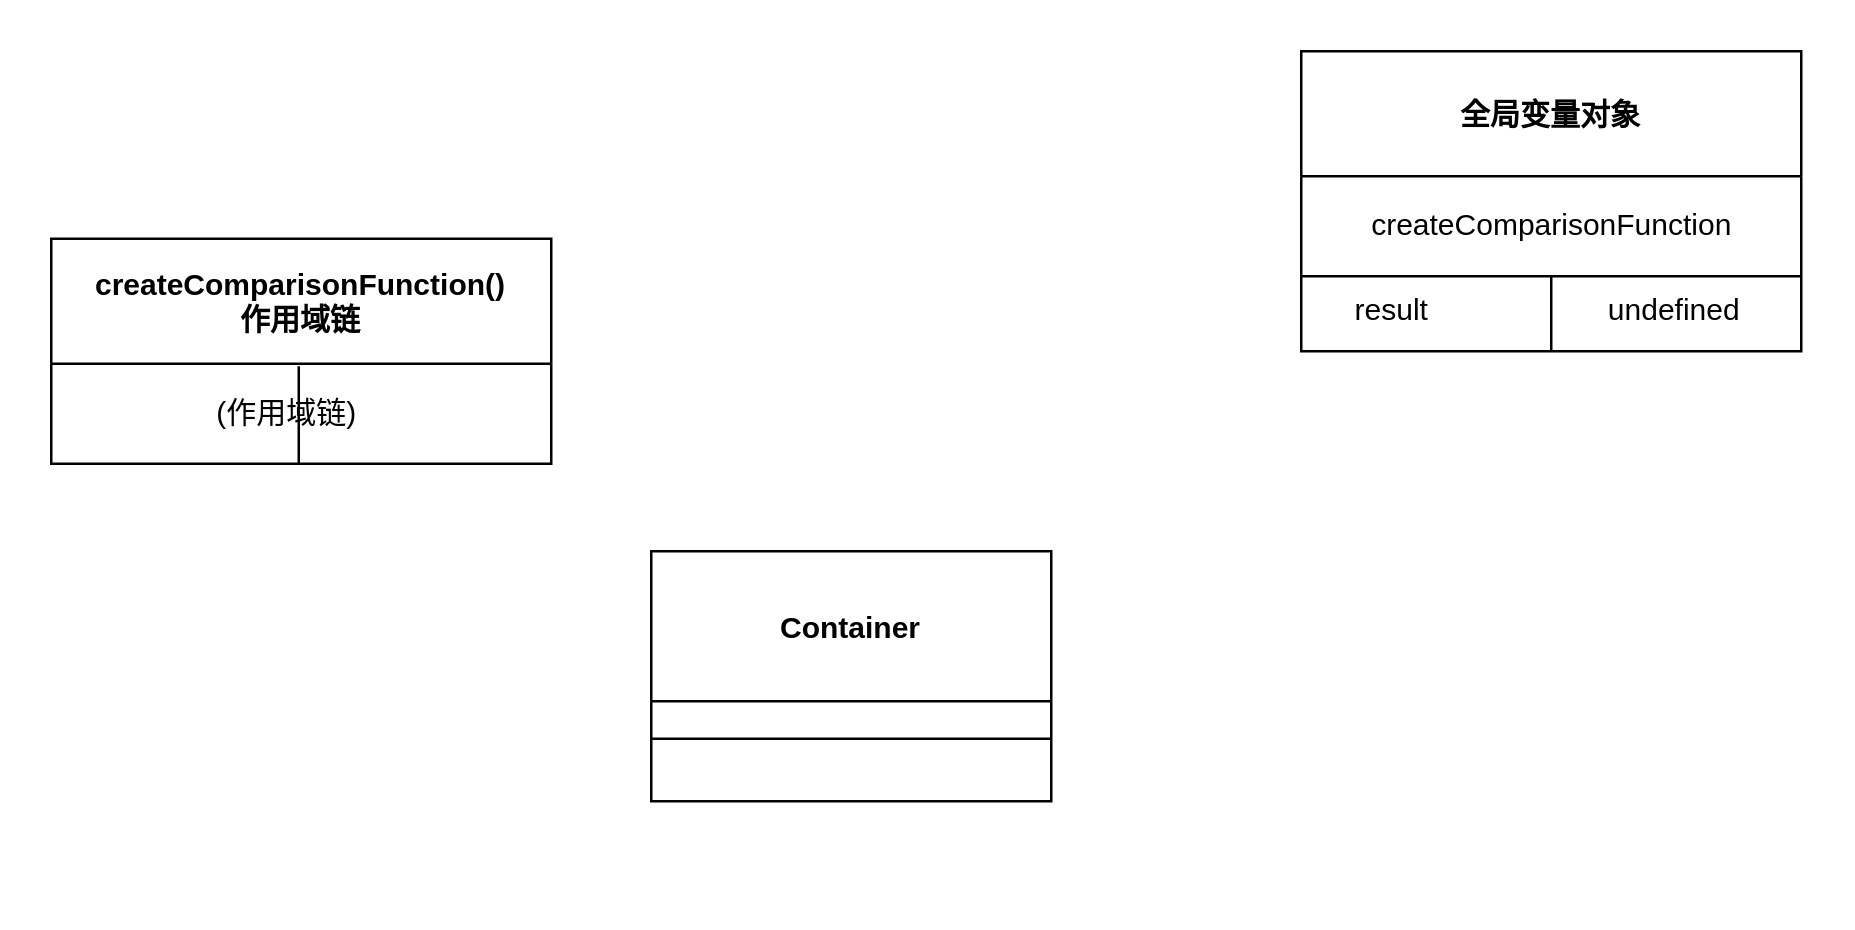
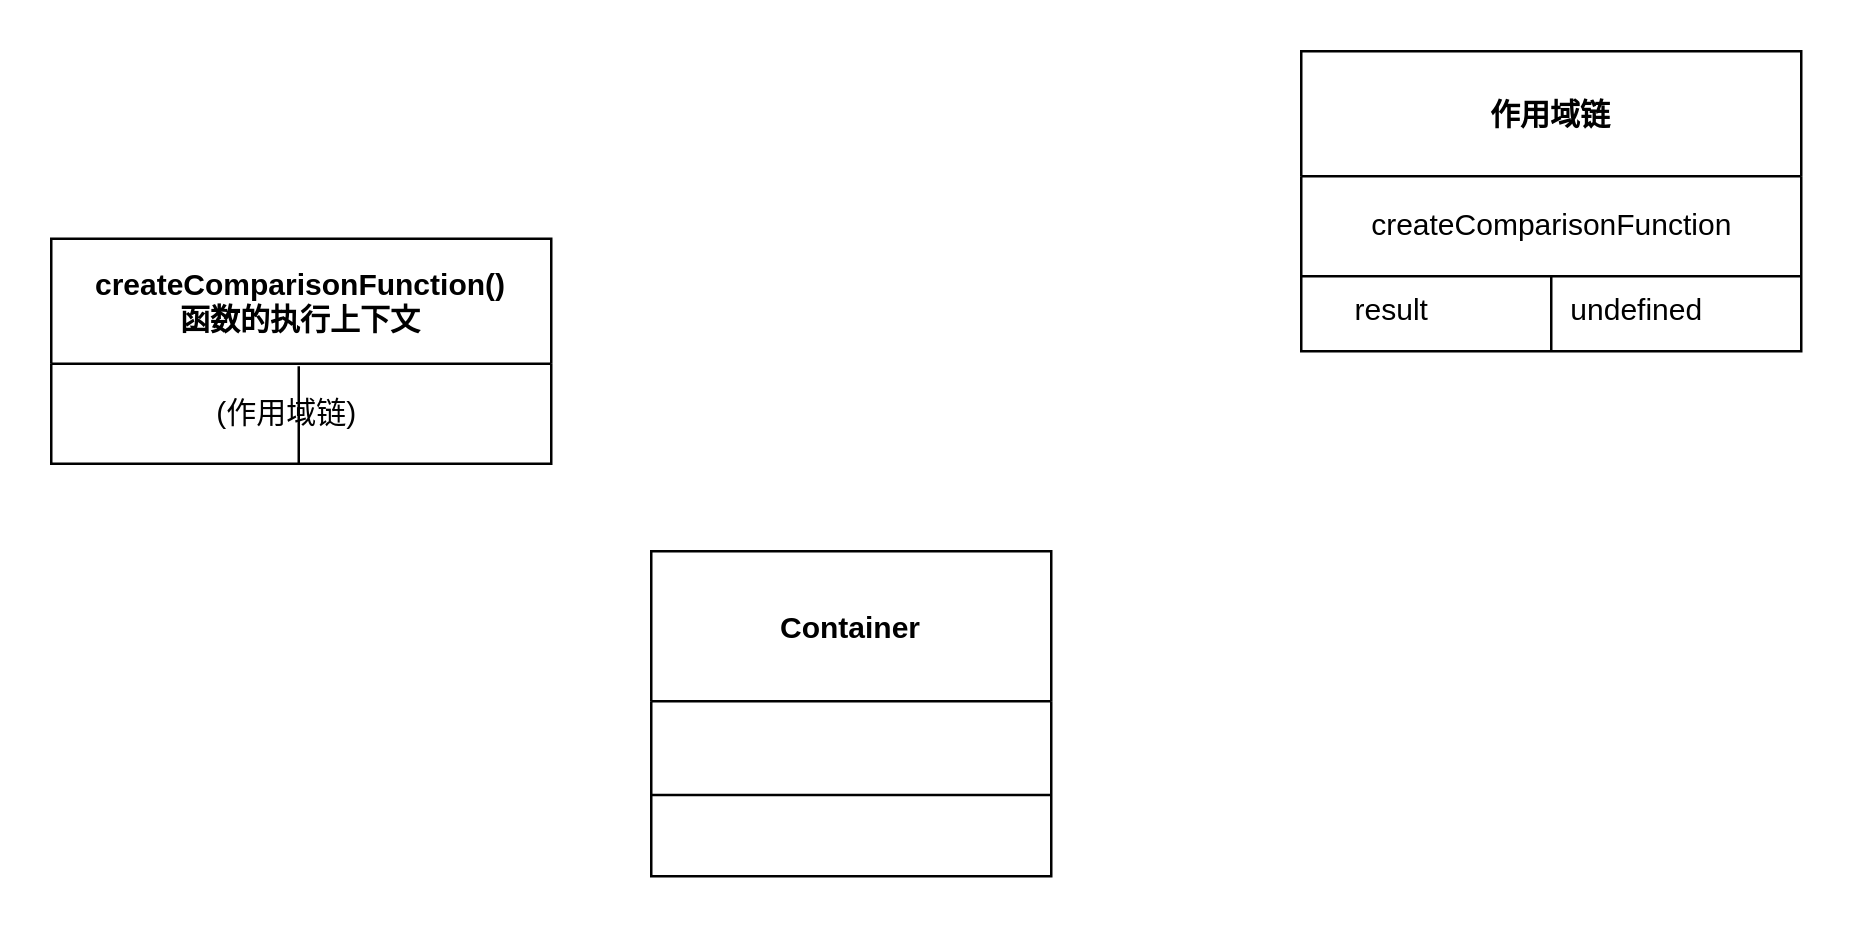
(1550, 115) -> (1550, 115)
(300, 285) -> (300, 285)
(1674, 311) -> (1636, 311)
(851, 676) -> (851, 714)
